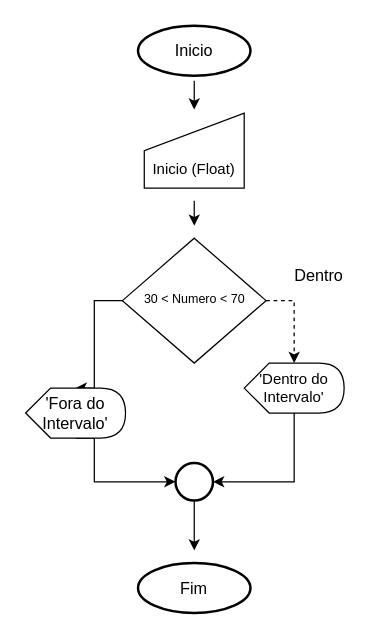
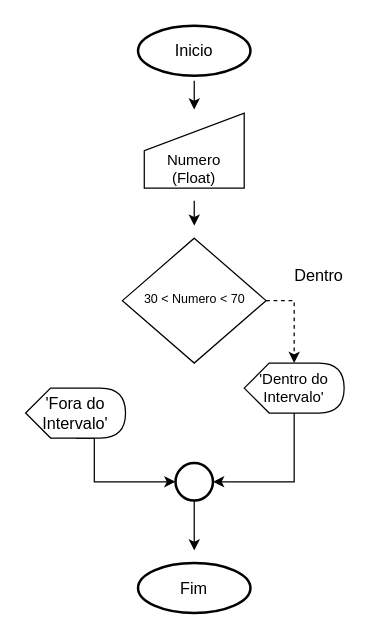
(194, 151) -> (194, 151)
(94, 335) -> none
